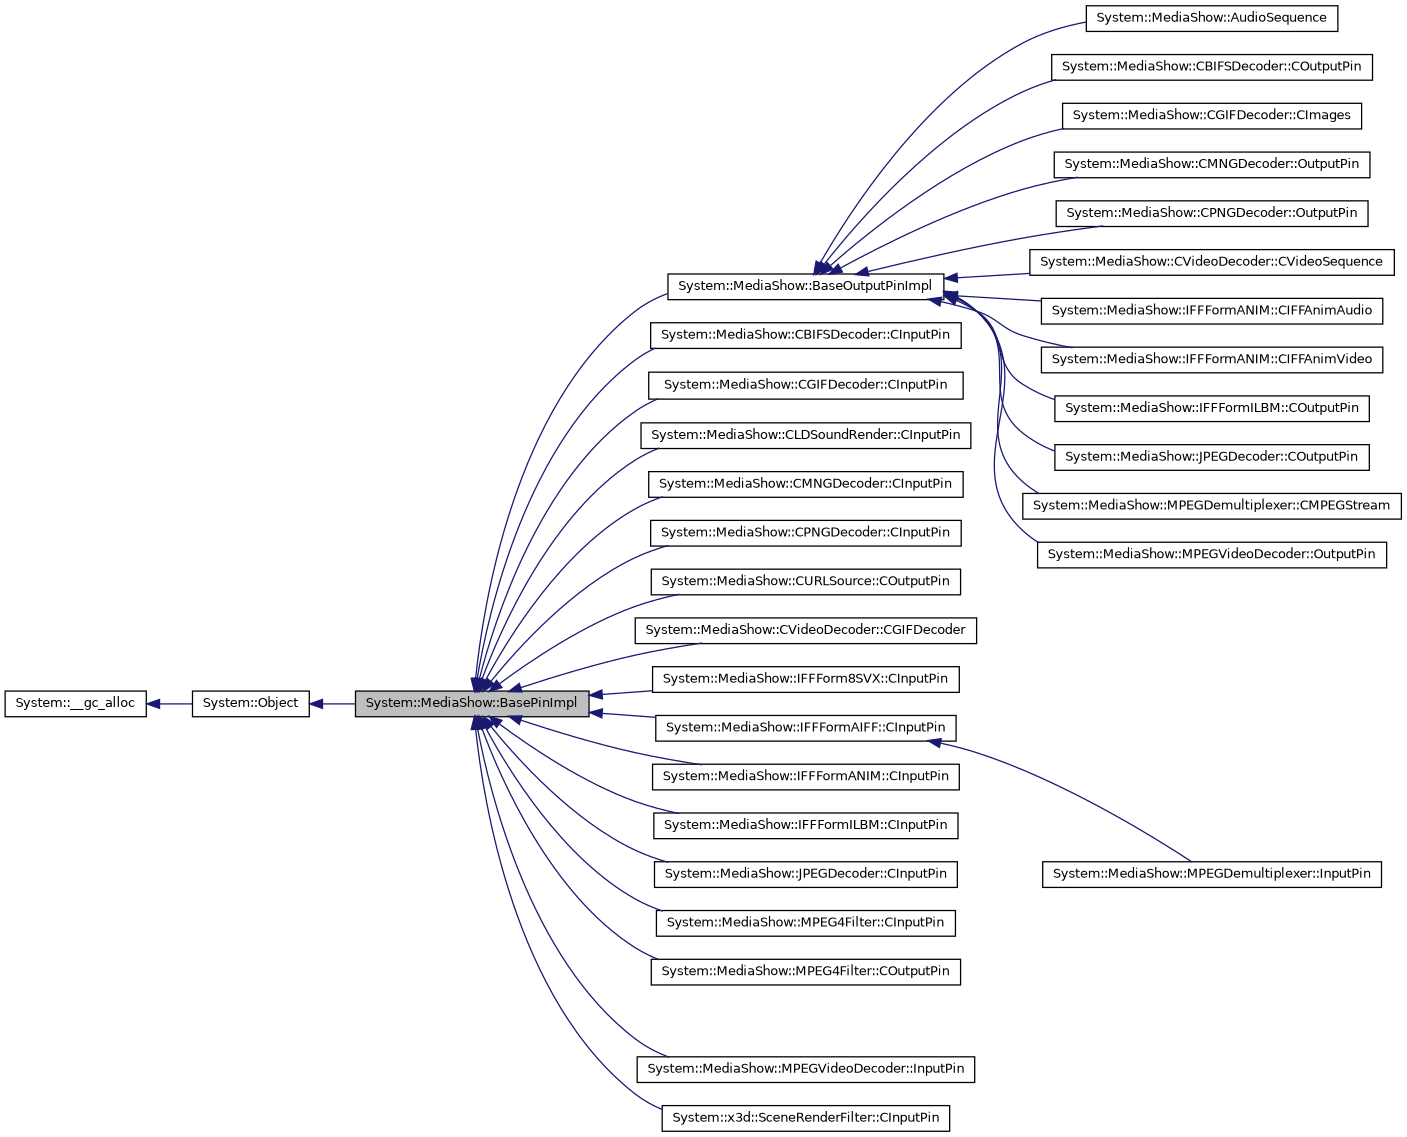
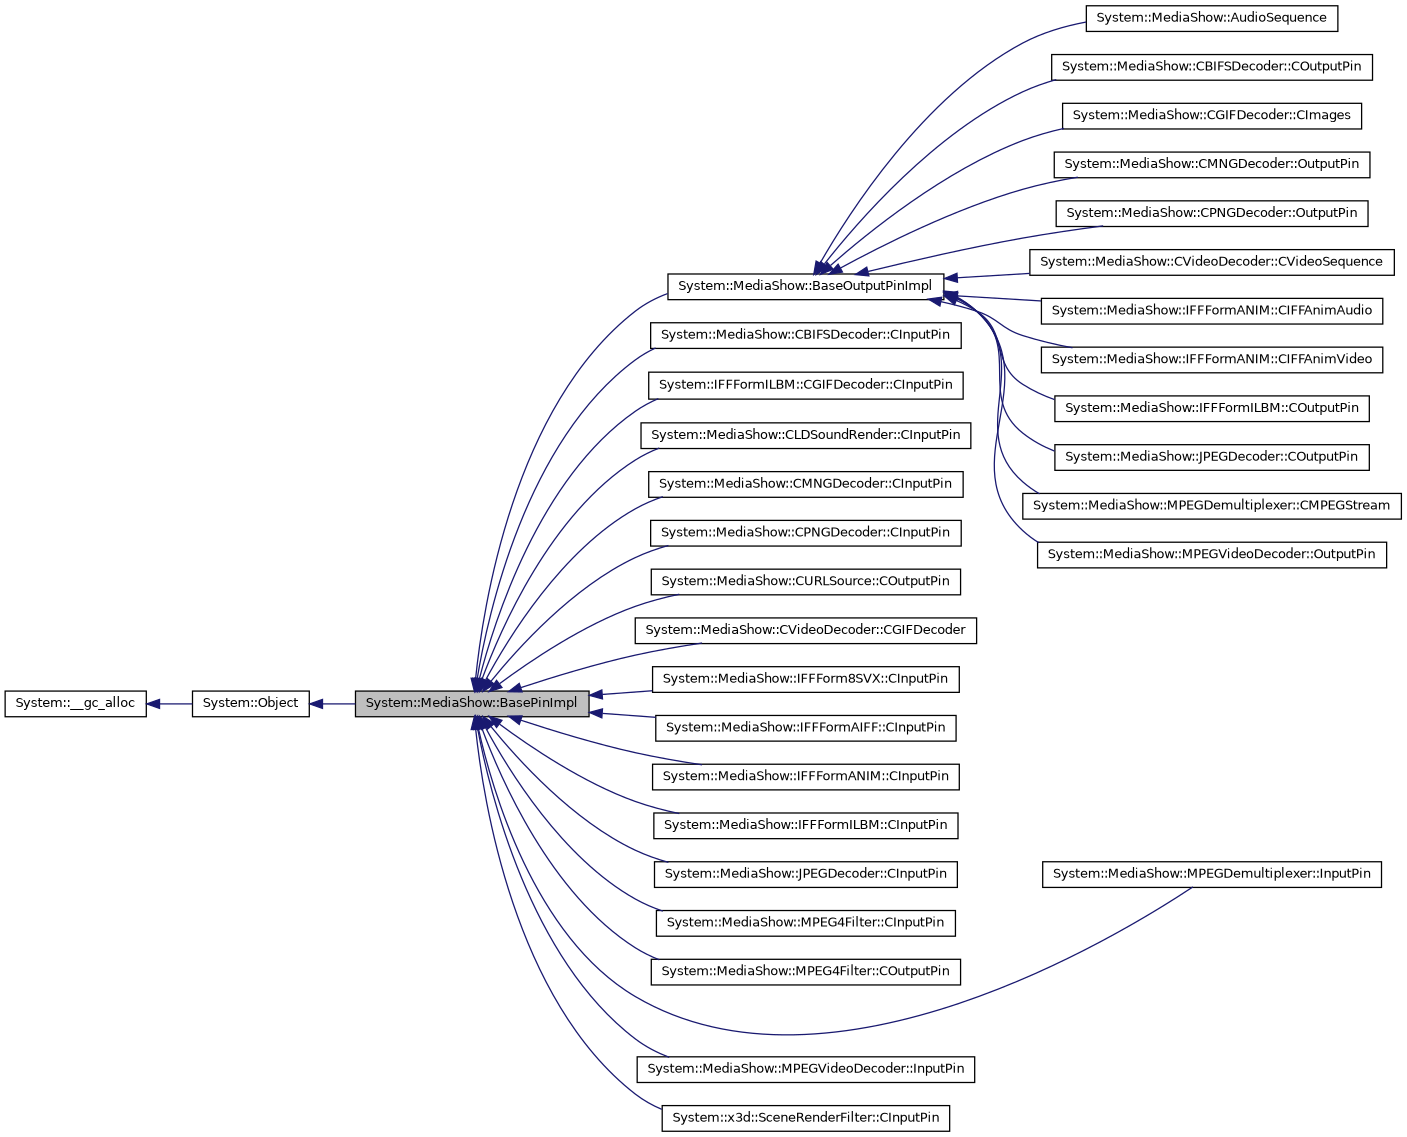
(806, 386) -> (806, 386)
(1071, 792) -> (768, 1032)
